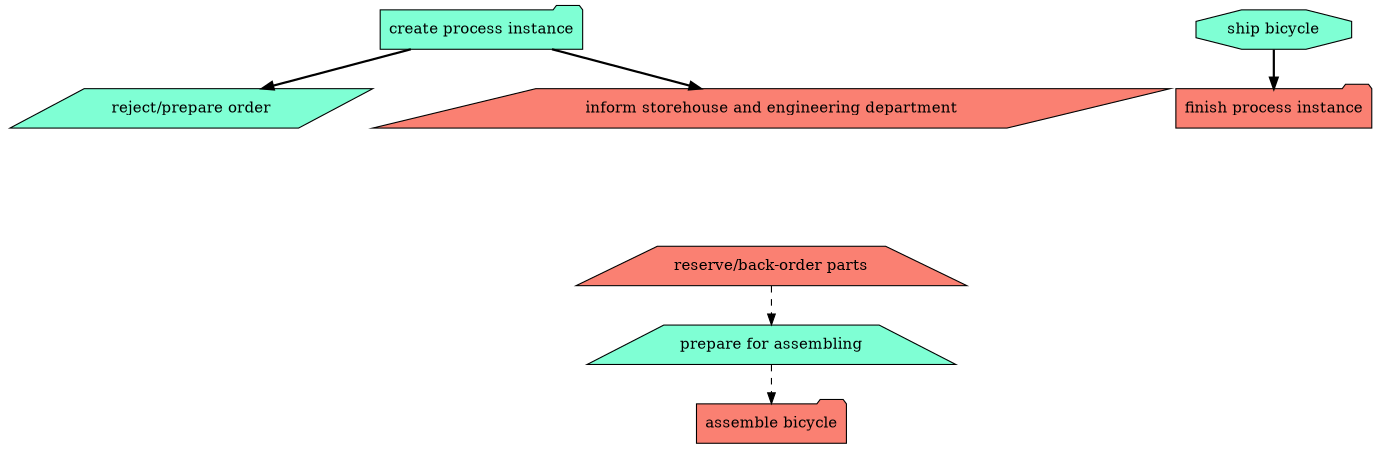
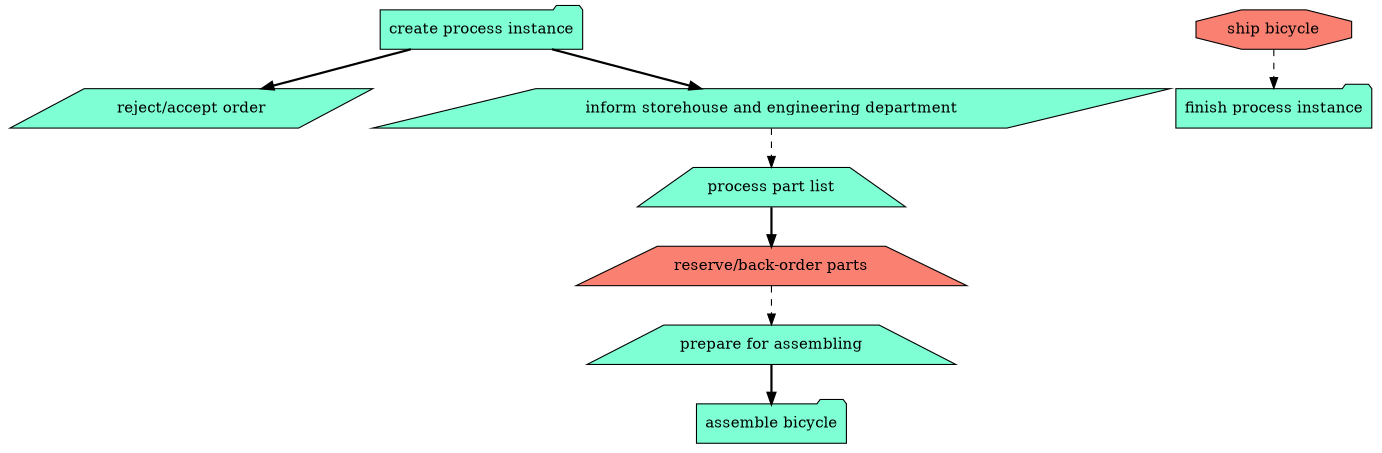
(1274, 30) -> (1274, 30)
(1274, 64) -> (1274, 64)
(191, 108) -> (191, 108)
(771, 108) -> (771, 108)
(1274, 108) -> (1274, 108)
none -> (771, 187)
(771, 379) -> (771, 379)
(771, 424) -> (771, 424)
